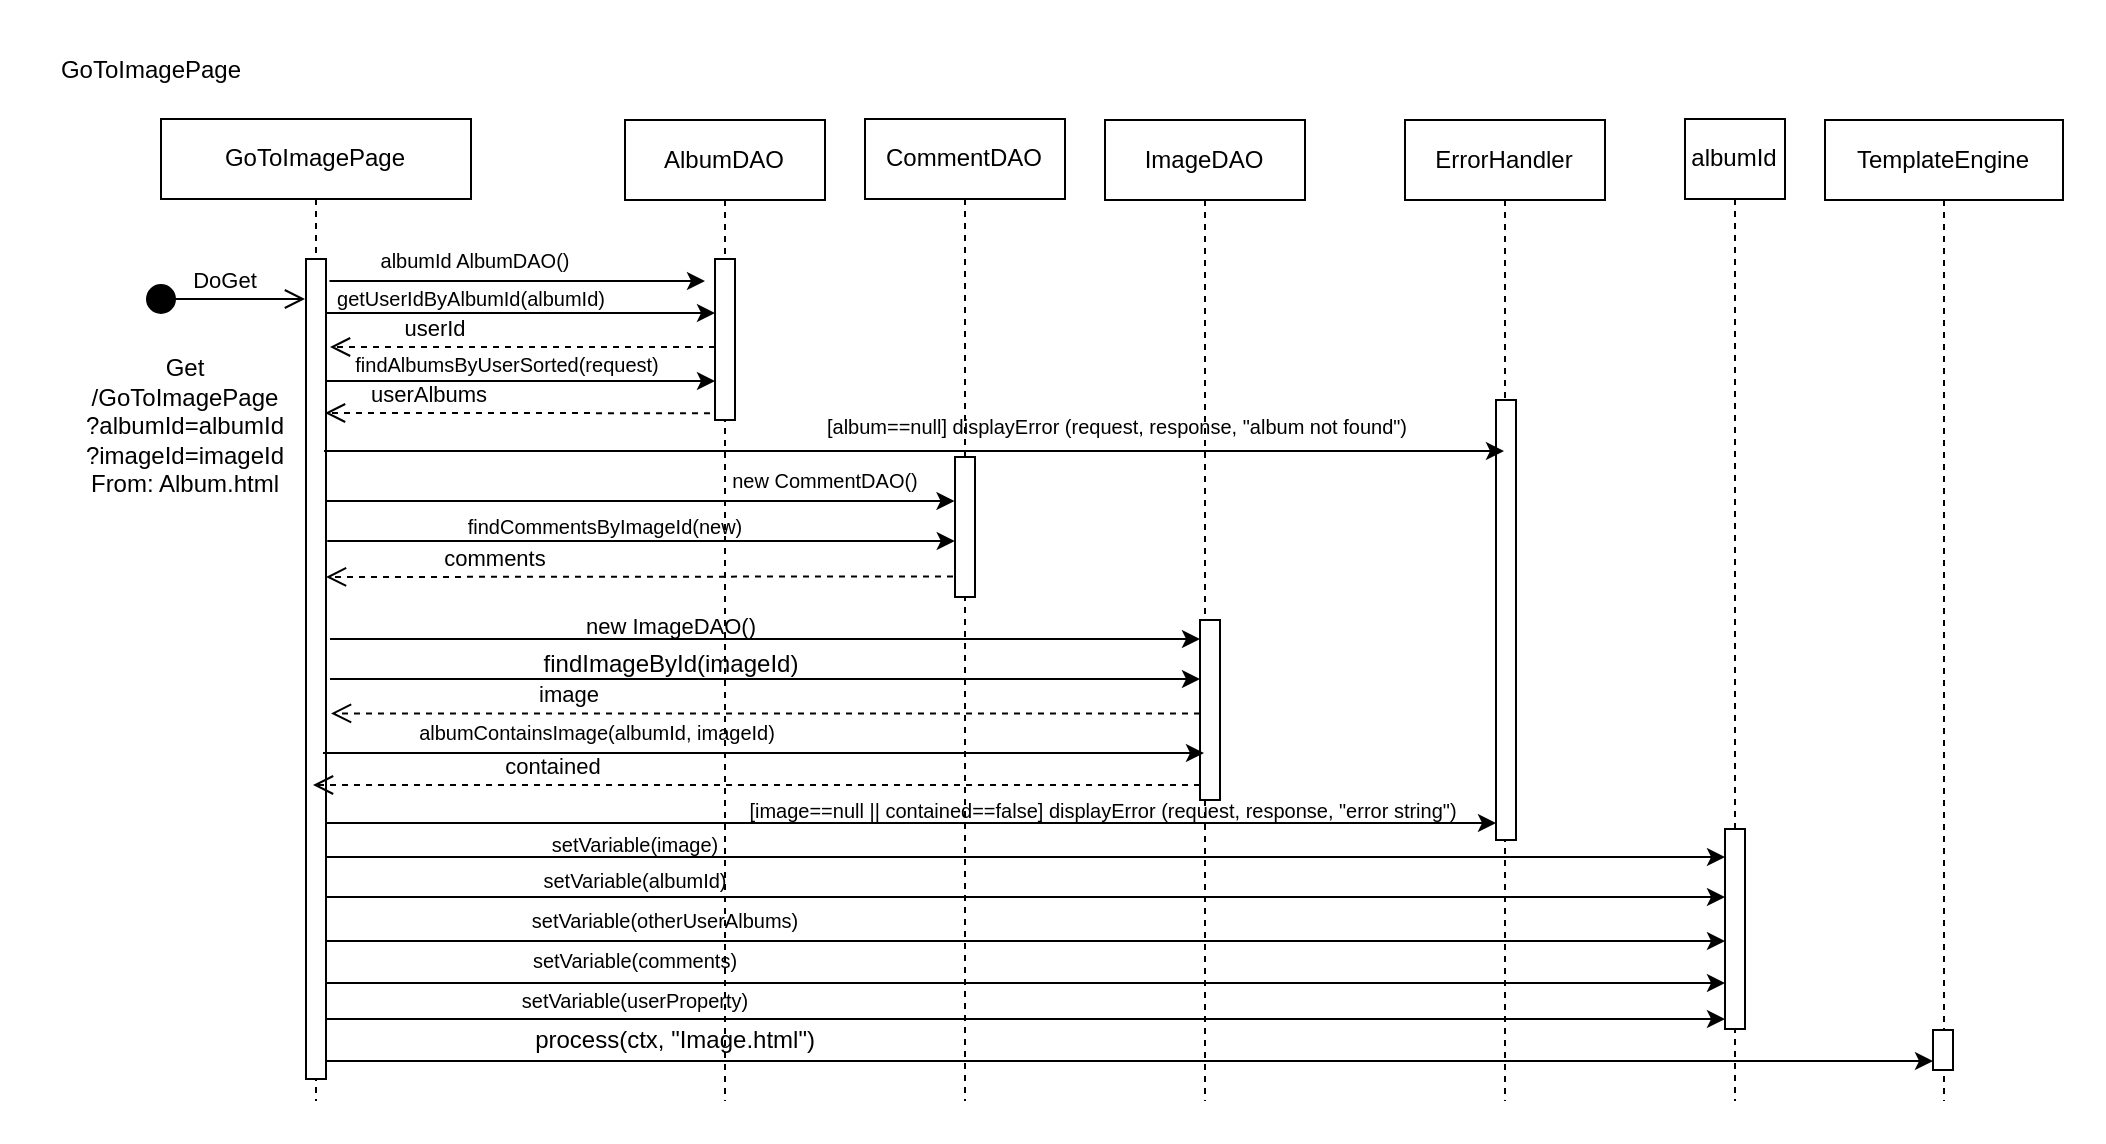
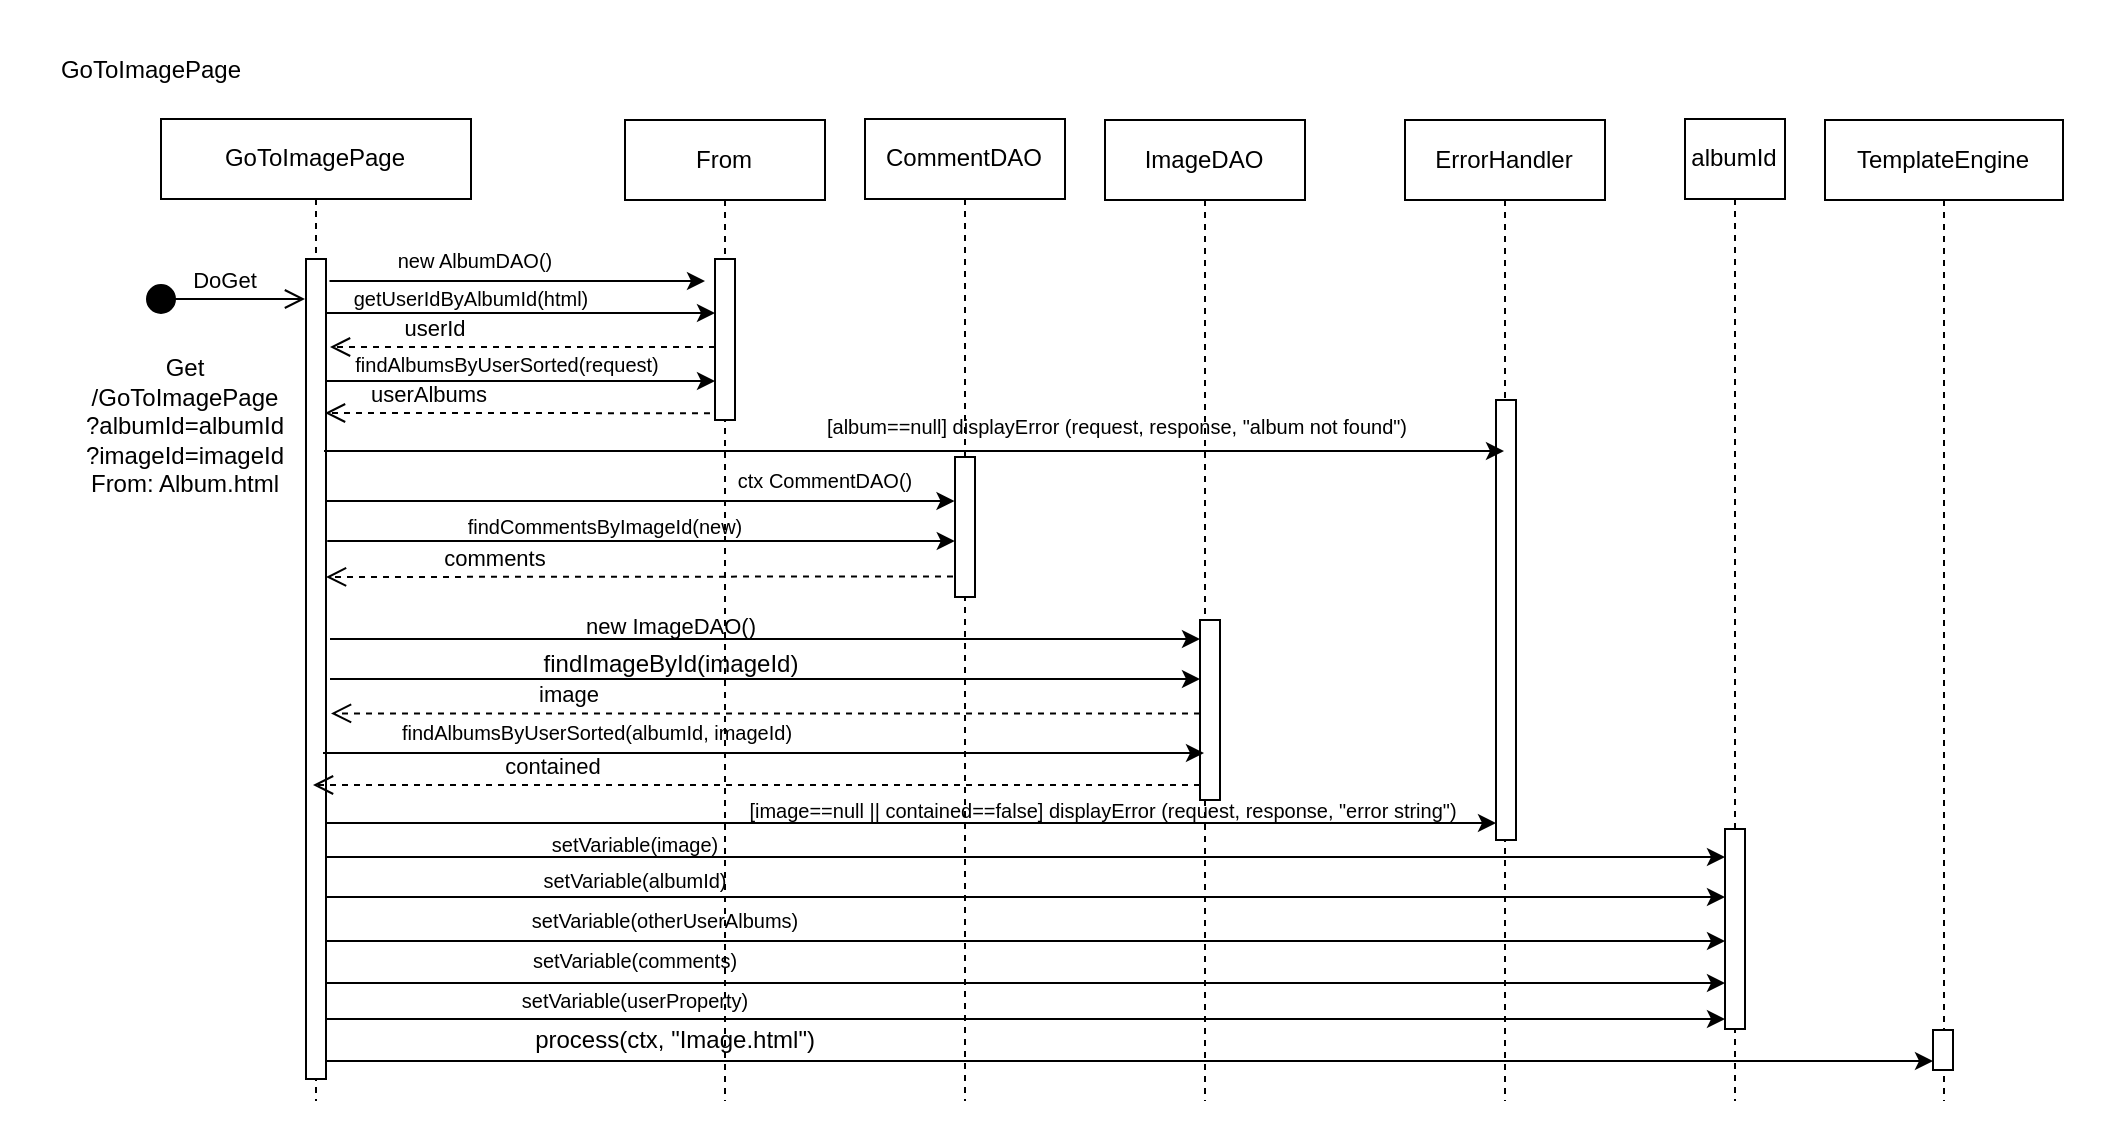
(725, 161) -> (725, 161)
(476, 261) -> (476, 261)
(472, 299) -> (472, 299)
(826, 481) -> (826, 481)
(598, 733) -> (598, 733)
